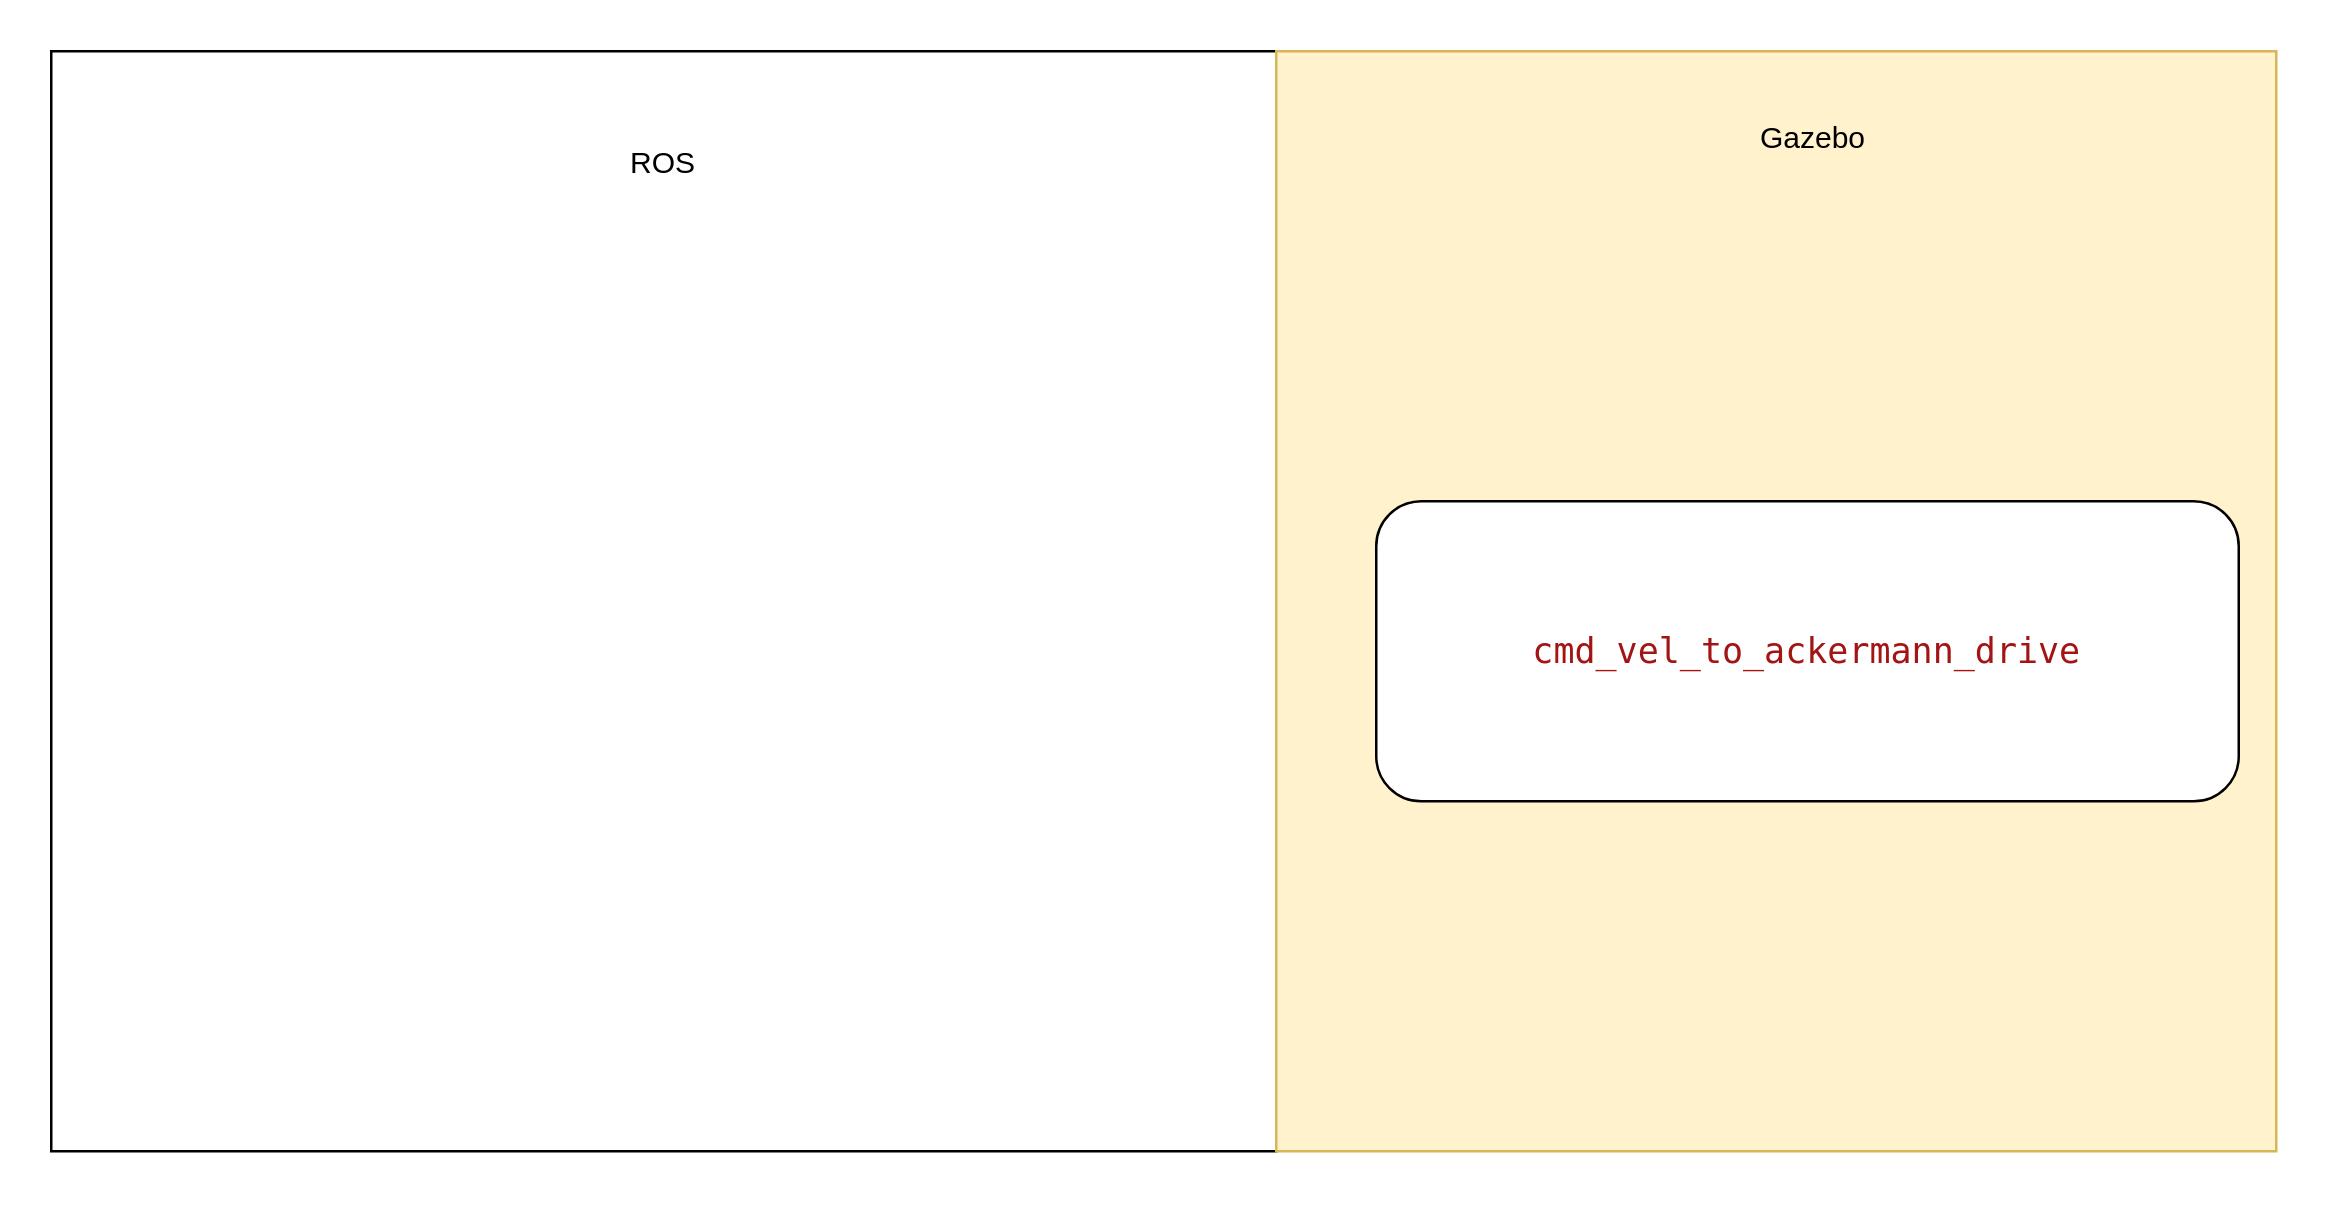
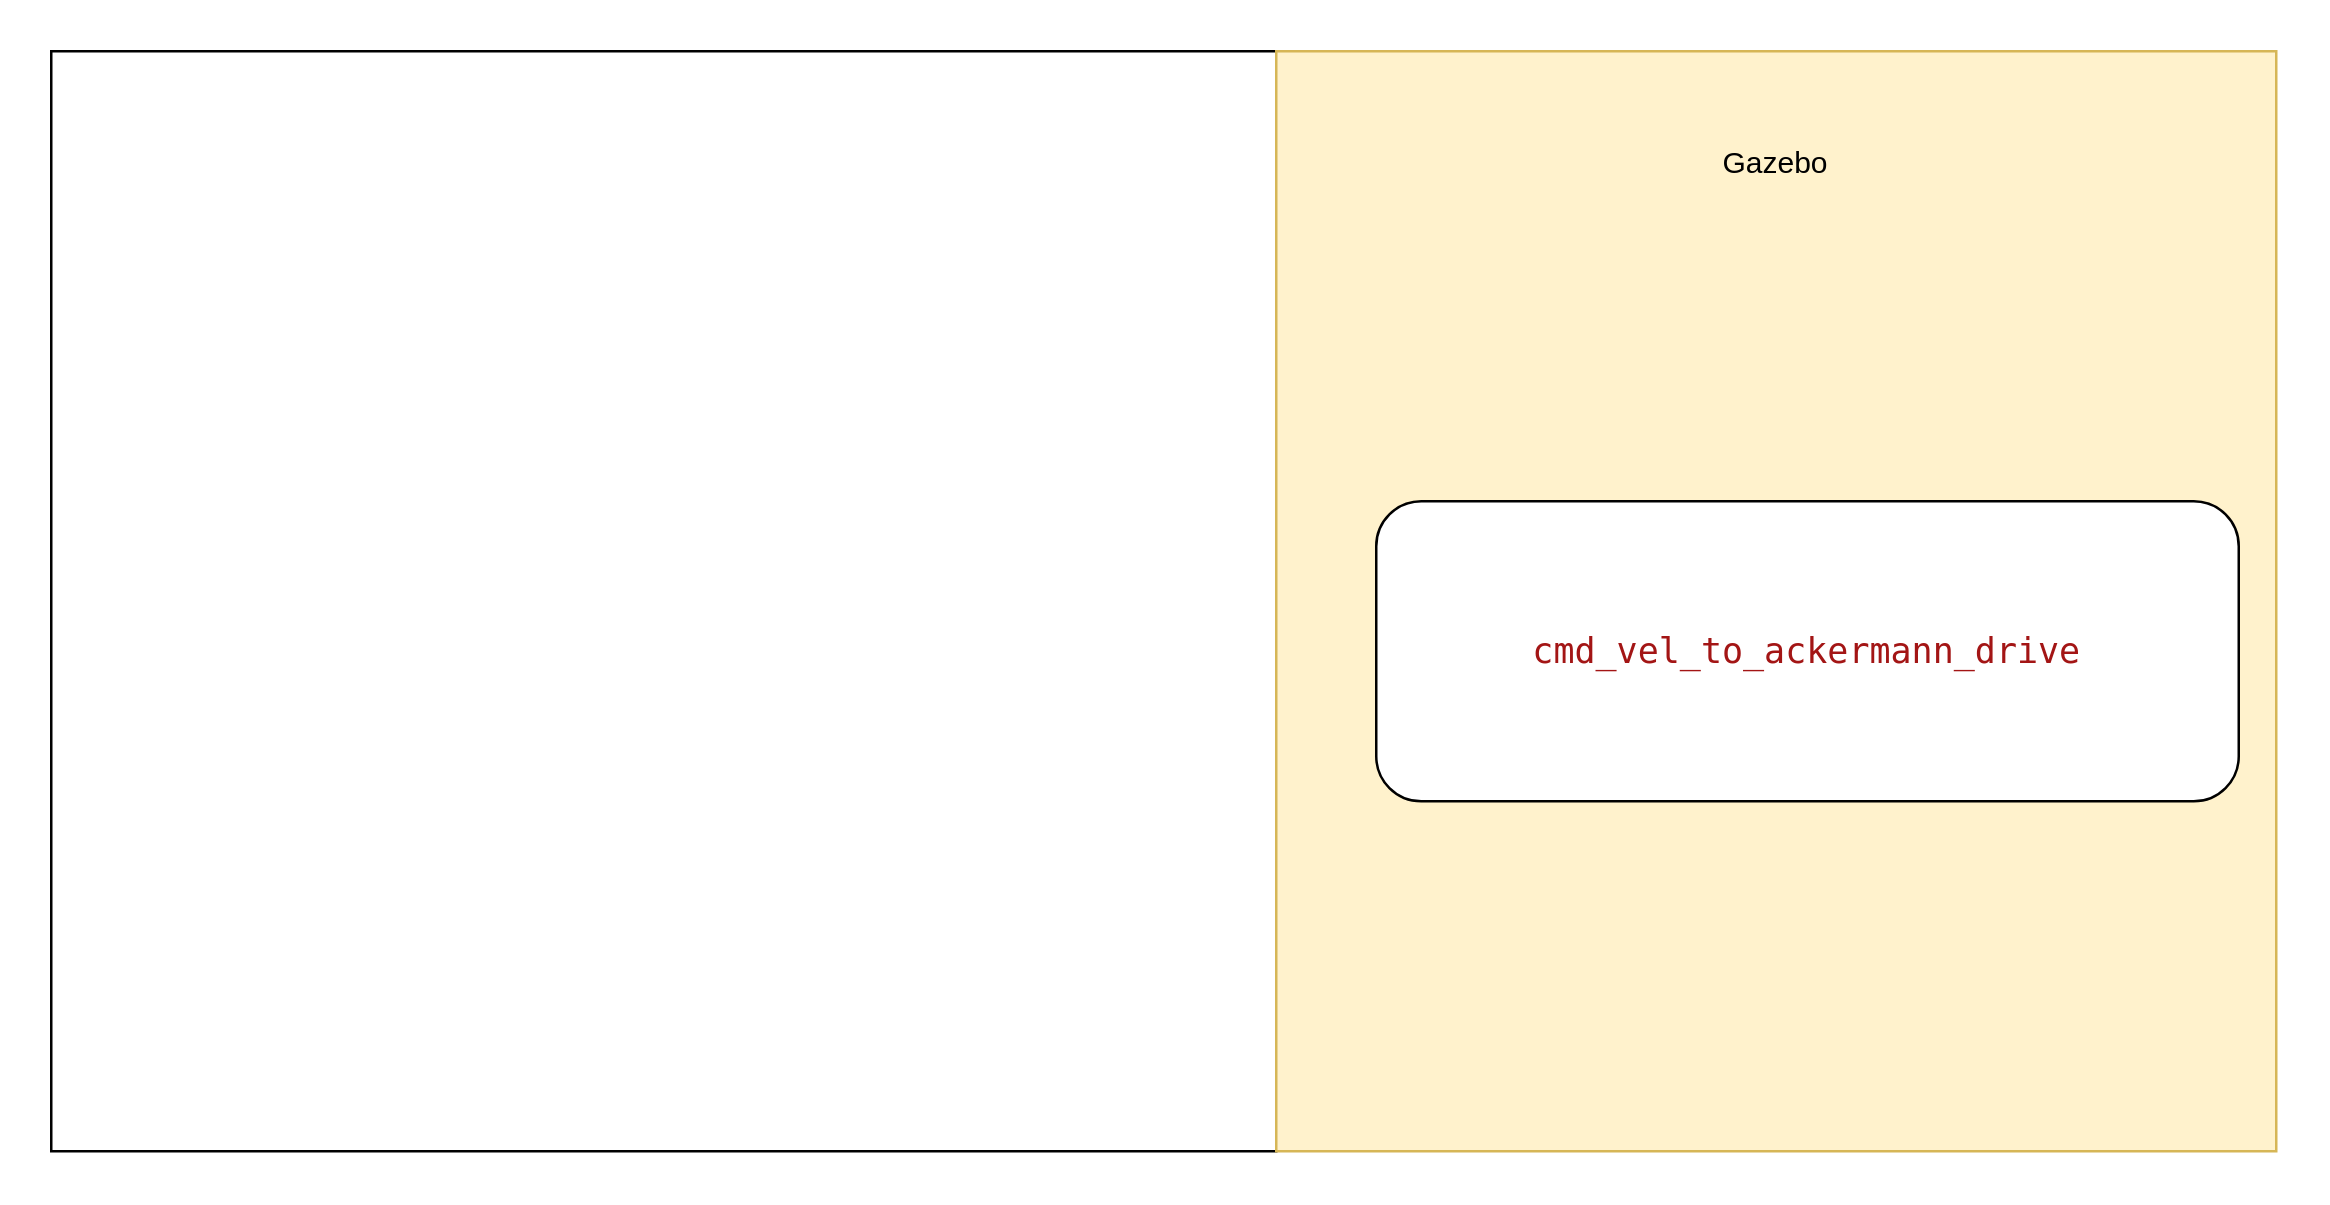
(1814, 139) -> (1776, 164)
(664, 164) -> none
